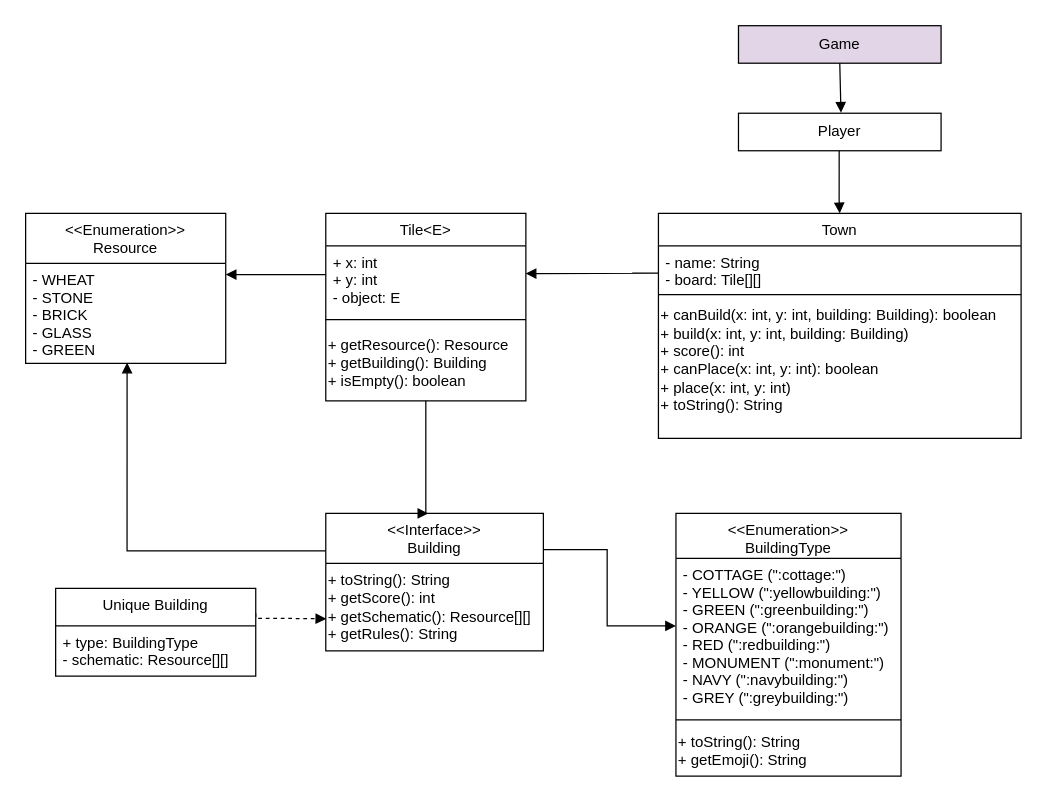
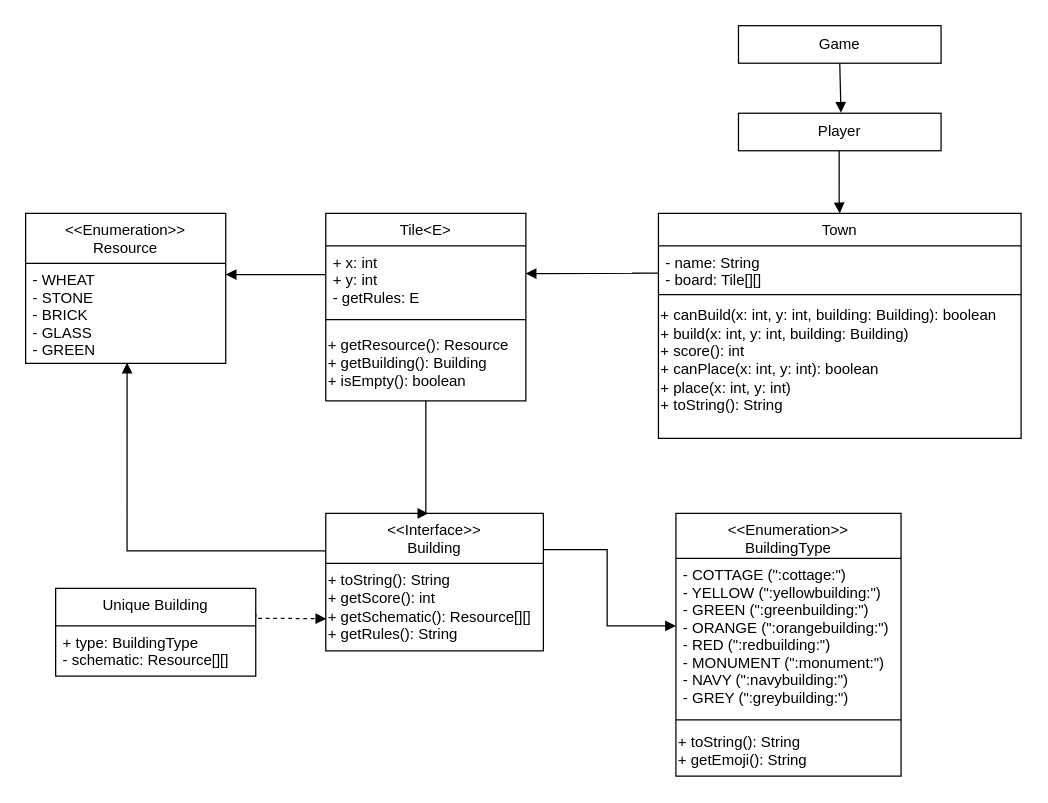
(839, 44) -> (839, 44)
(358, 263) -> (358, 263)
